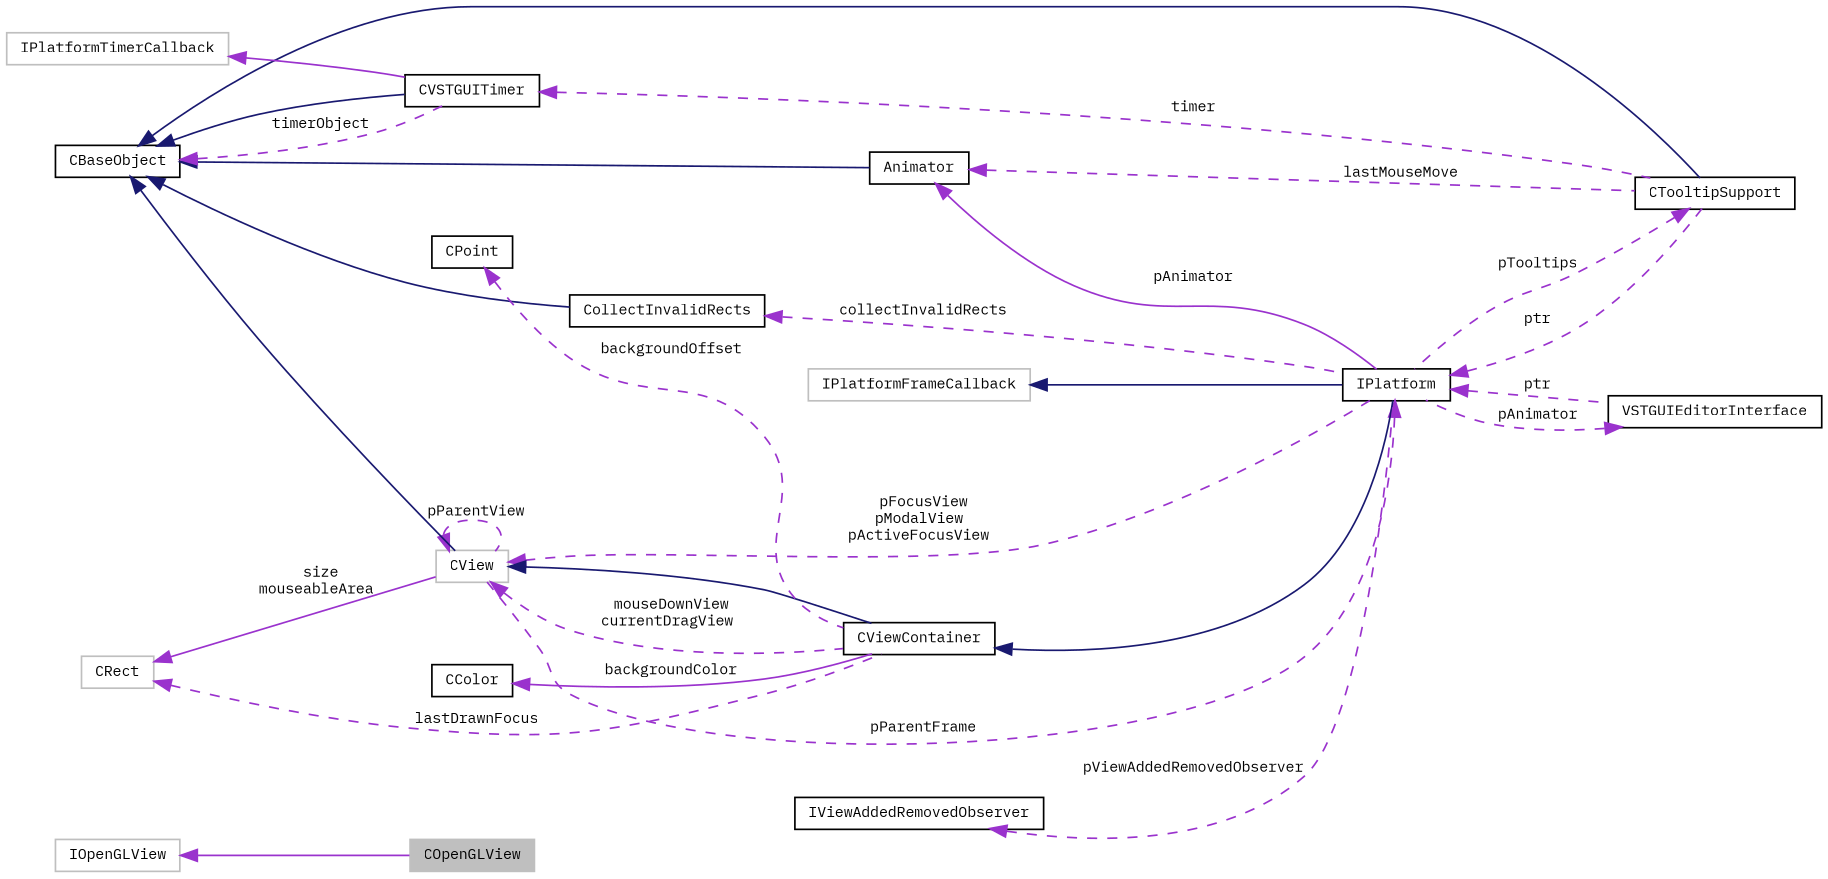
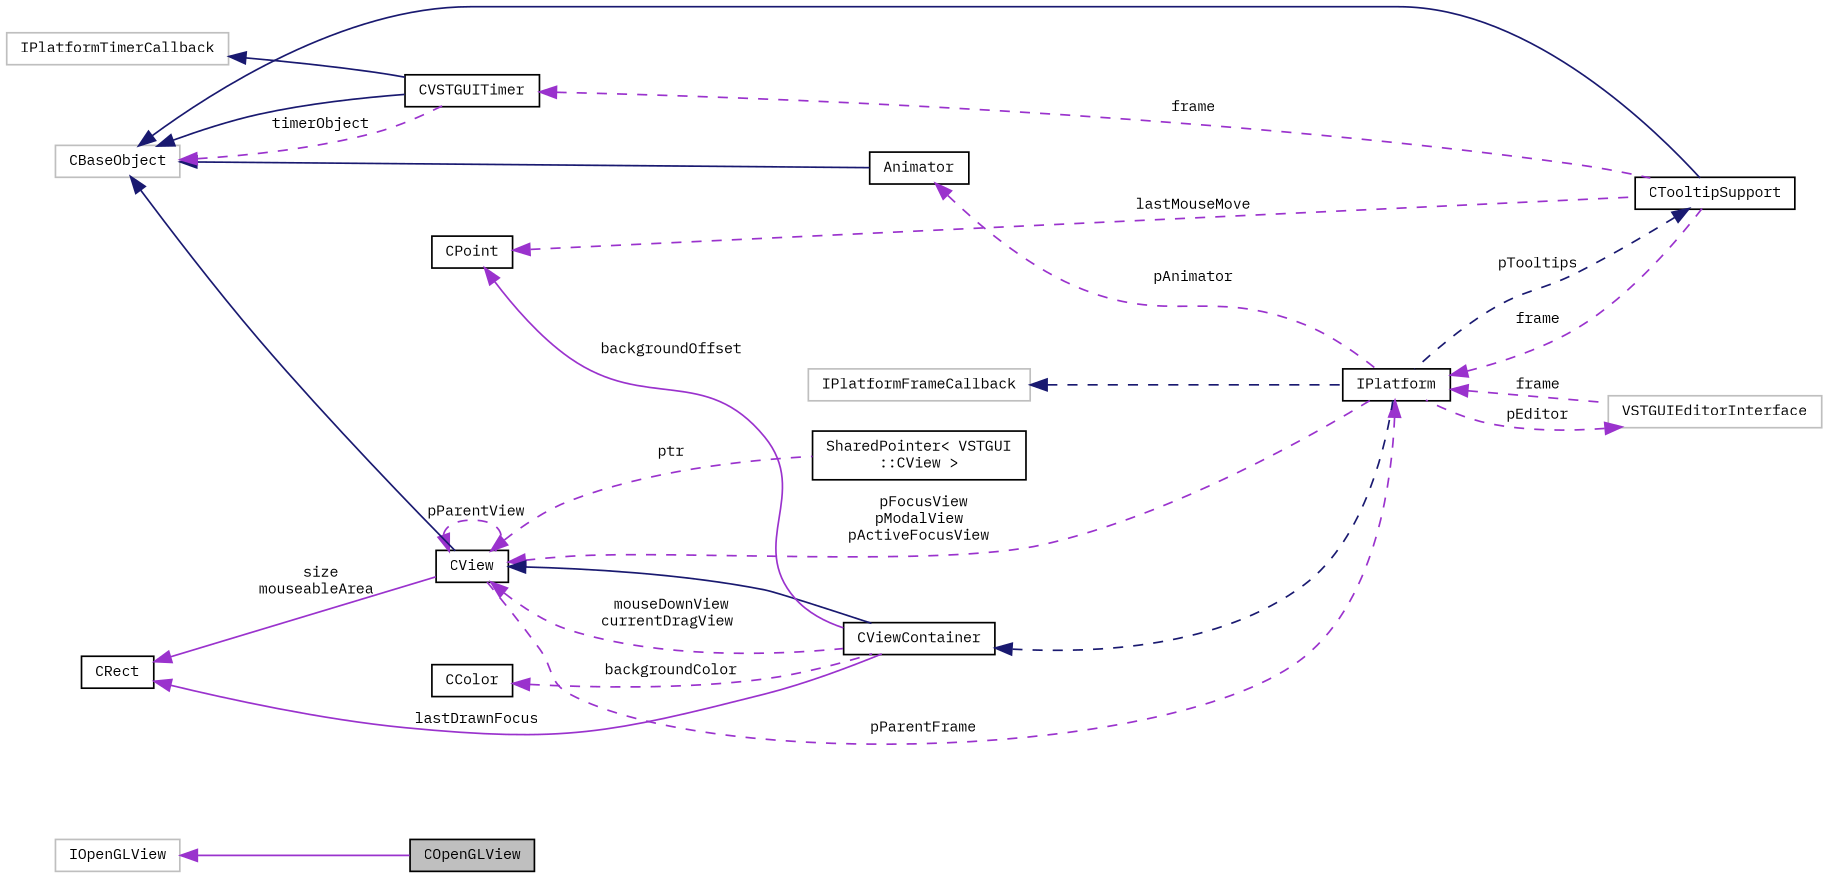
(325, 66) -> (325, 66)
(1189, 108) -> (1189, 108)
(118, 161) -> (118, 161)
(1311, 180) -> (1082, 223)
(1541, 288) -> (1541, 288)
(1154, 305) -> (1154, 305)
(667, 311) -> none
(1534, 319) -> (1534, 319)
(1195, 385) -> (1195, 385)
(1534, 385) -> (1534, 385)
(728, 407) -> (728, 407)
(1715, 412) -> (1715, 412)
(1534, 415) -> (1534, 415)
none -> (919, 455)
(472, 566) -> (472, 566)
(1263, 609) -> (1263, 609)
(118, 672) -> (118, 672)
(702, 685) -> (702, 685)
(529, 734) -> (529, 734)
(919, 813) -> none
(472, 855) -> (472, 855)
